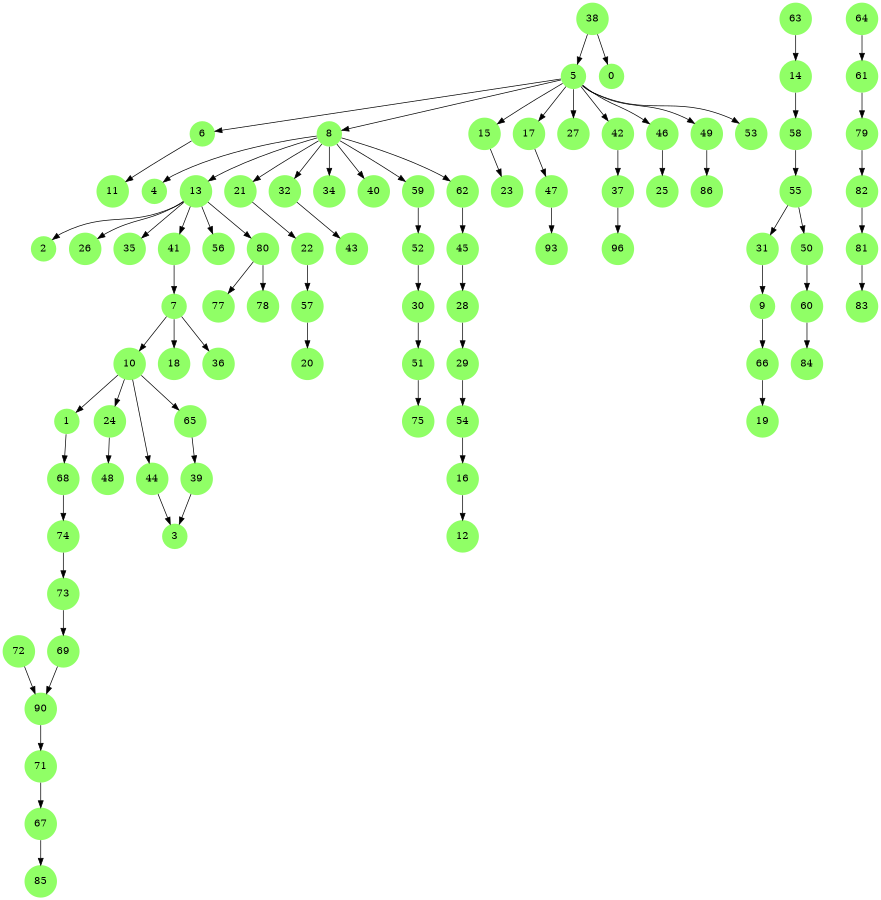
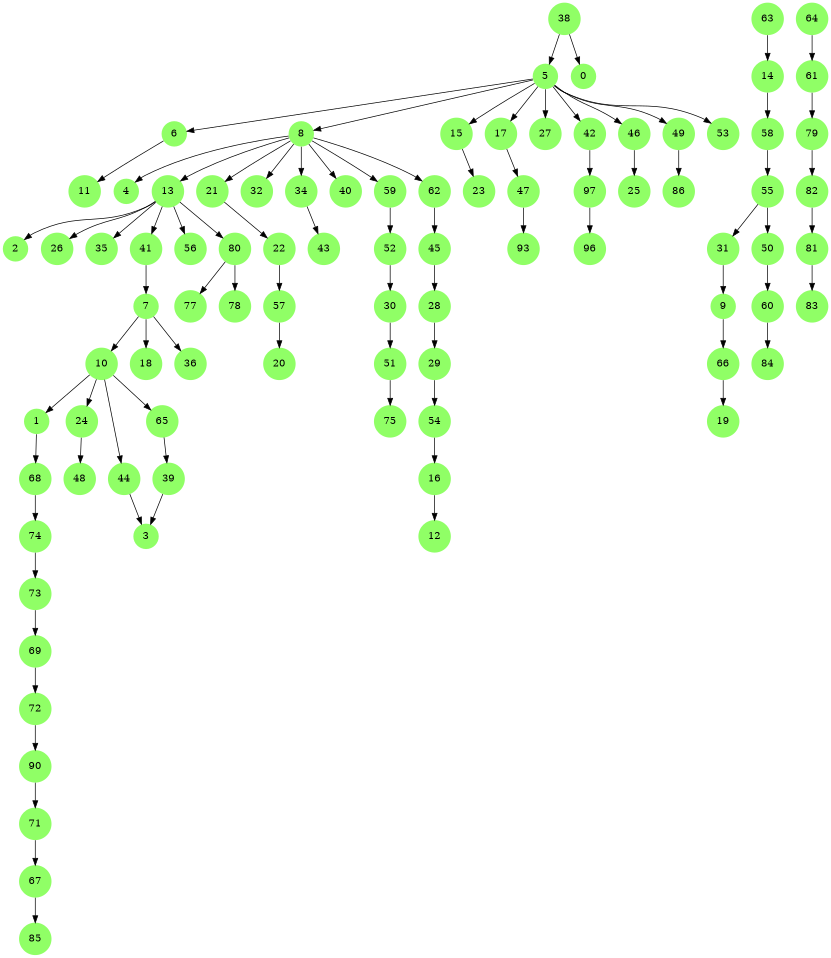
(618, 191) -> (590, 191)
(316, 218) -> (311, 217)
(53, 677) -> (35, 677)
